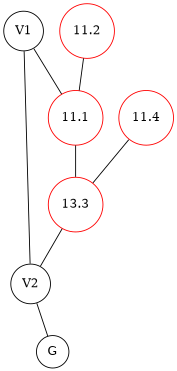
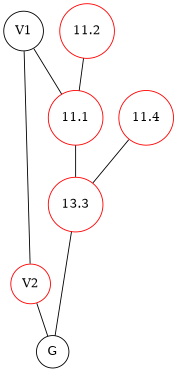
(51, 247) -> (63, 284)
(31, 284) -> (31, 284)
